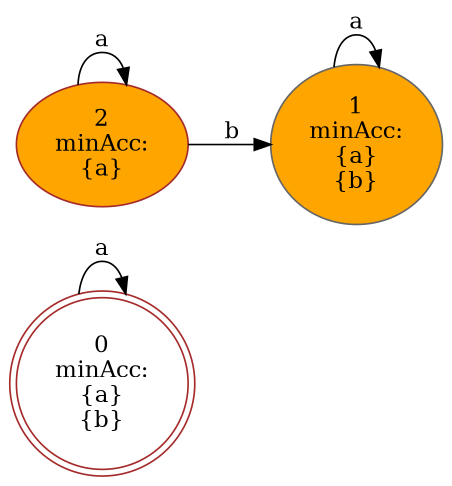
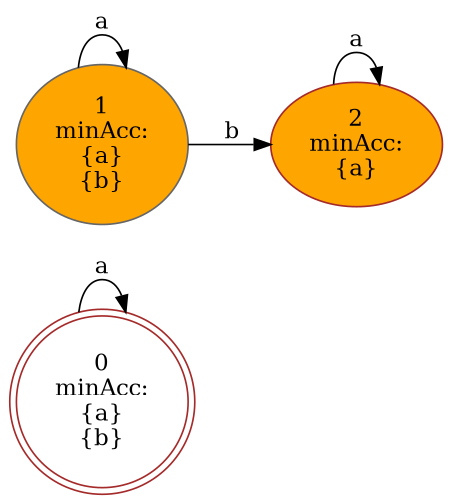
(221, 145) -> (221, 145)
